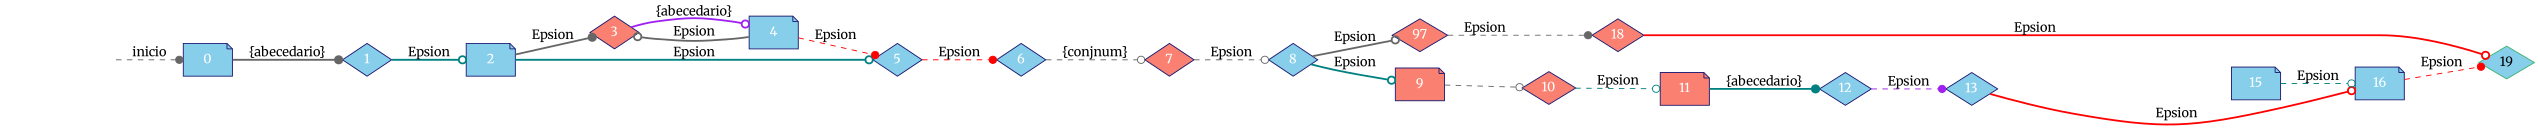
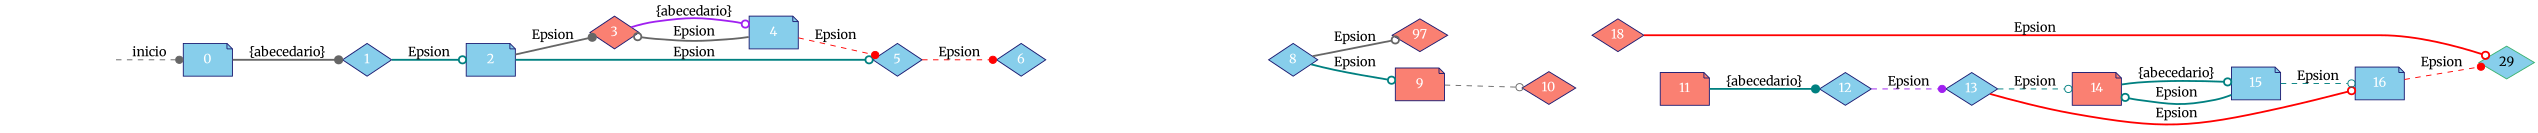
(1516, 35) -> none
(1169, 60) -> none
(2507, 63) -> (2507, 63)
(1614, 88) -> none
none -> (2097, 89)
